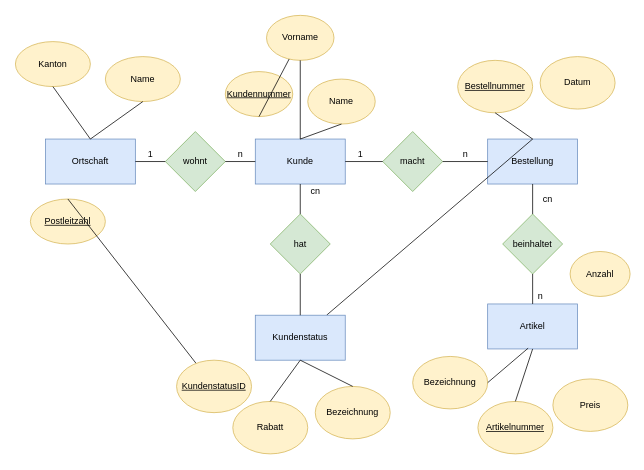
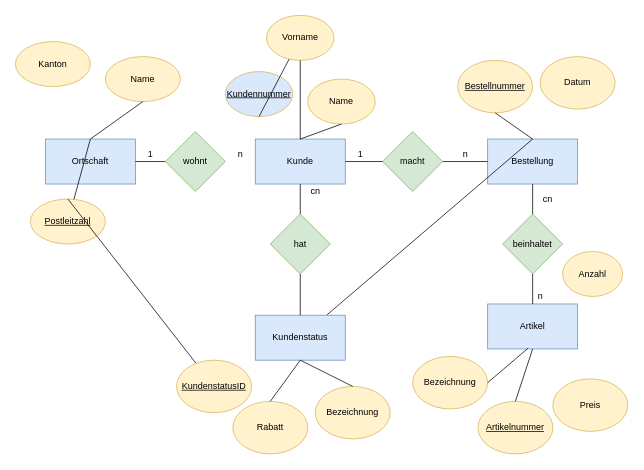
(259, 94) -> (259, 94)
(71, 112) -> (82, 169)
(240, 162) -> none
(600, 274) -> (593, 274)
